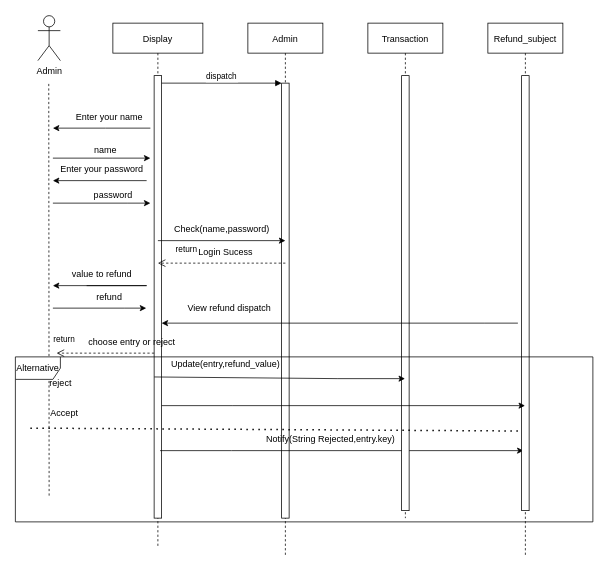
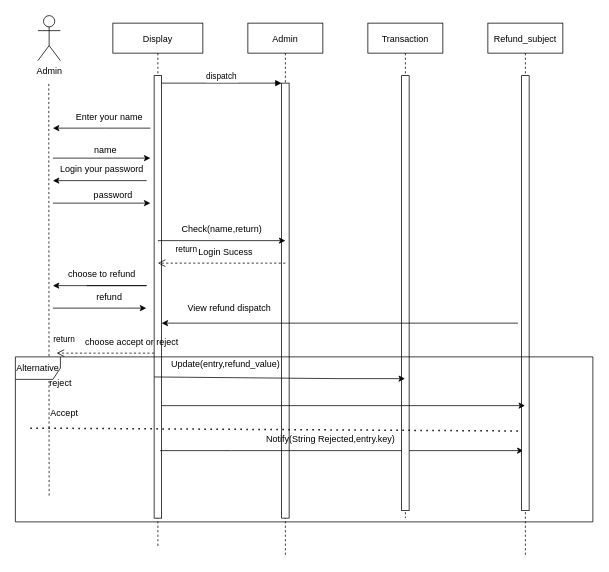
(102, 169) -> (102, 169)
(222, 229) -> (222, 229)
(102, 274) -> (102, 274)
(132, 342) -> (132, 342)
